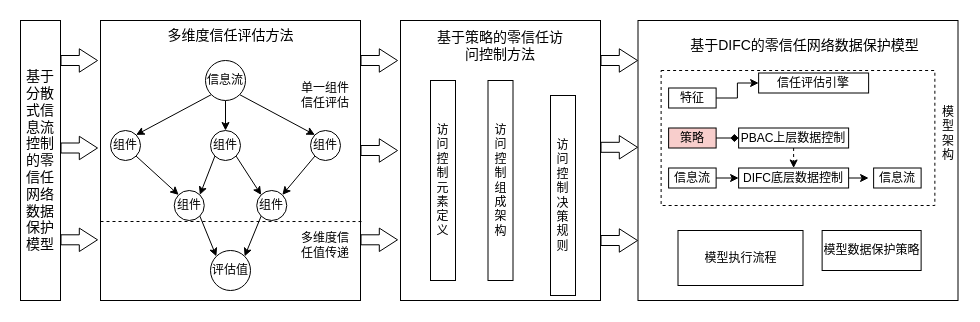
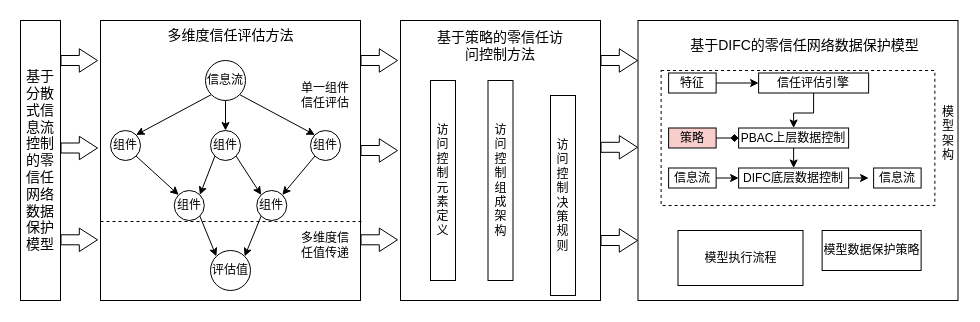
(692, 98) -> (692, 83)
none -> (810, 113)
(794, 154) -> (794, 154)
